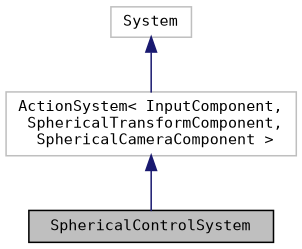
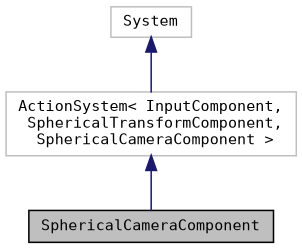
(151, 226) -> (151, 226)
